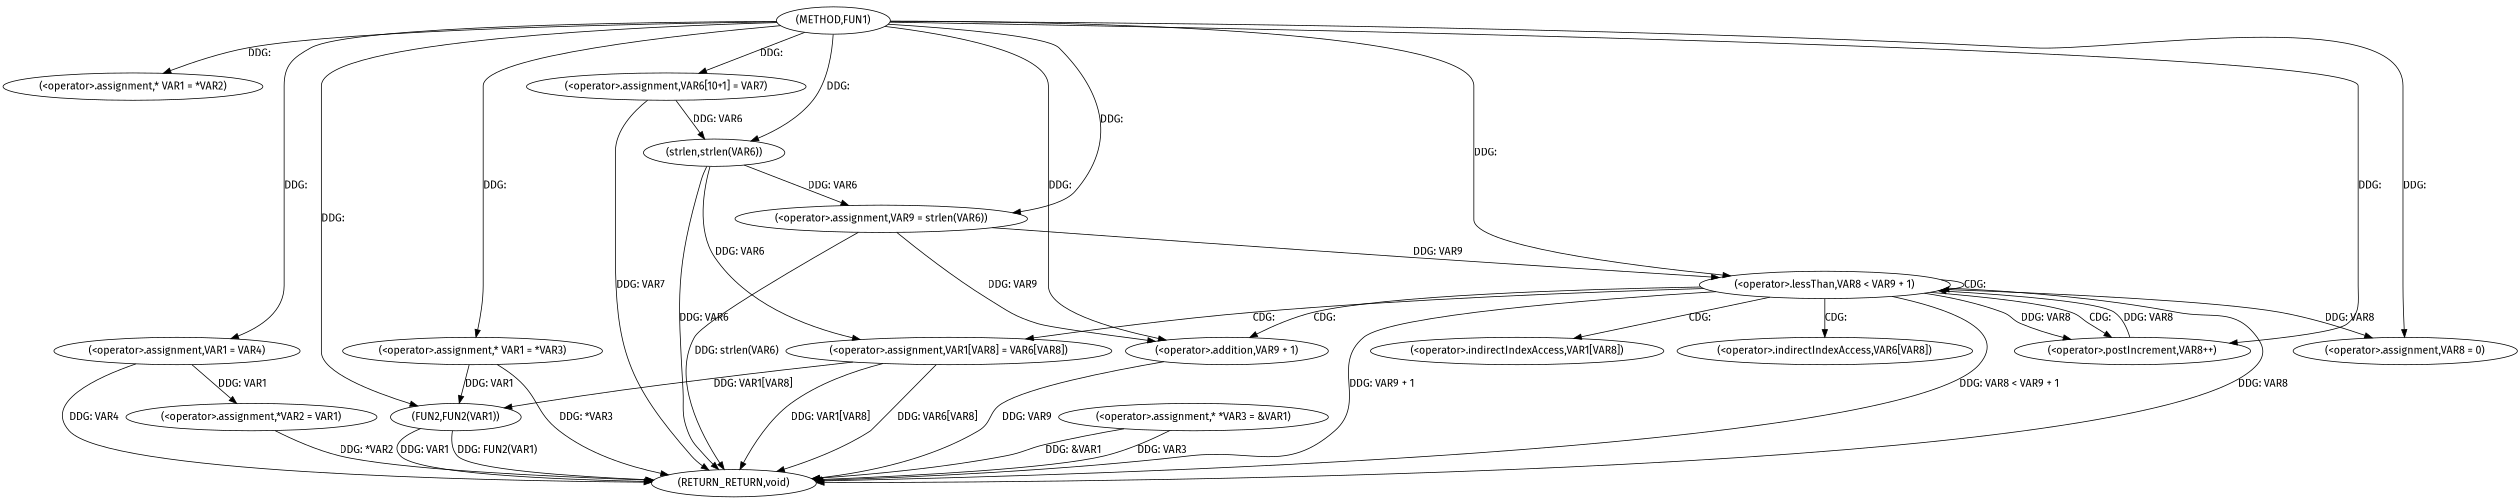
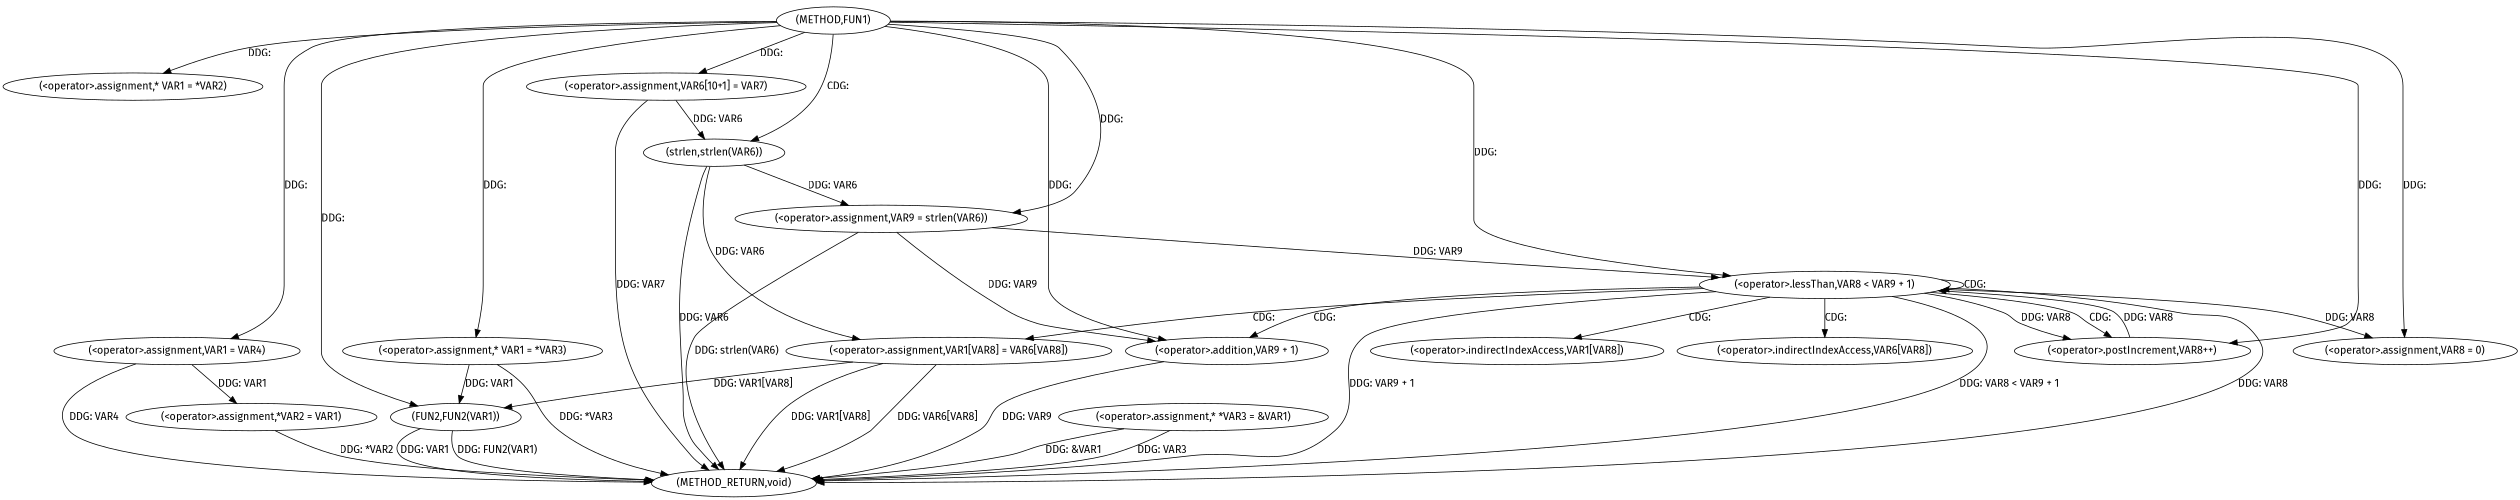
(839, 87) -> (839, 87)
(734, 483) -> (734, 483)
